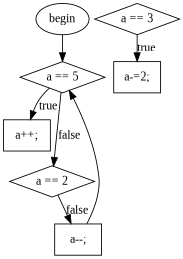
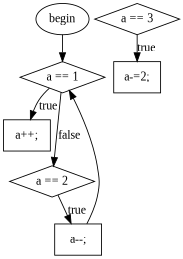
(62, 77) -> (62, 77)
(77, 211) -> (77, 211)
